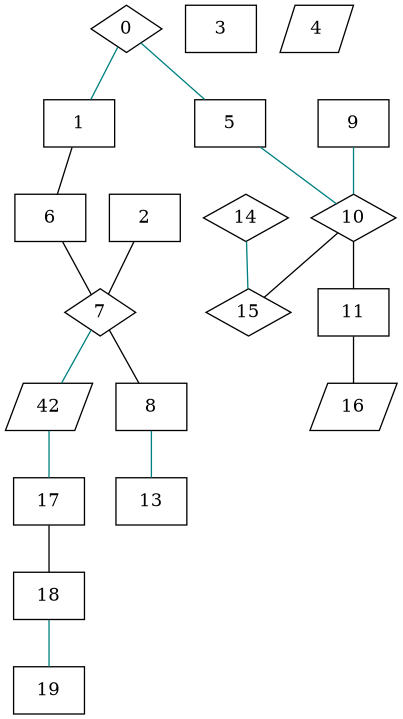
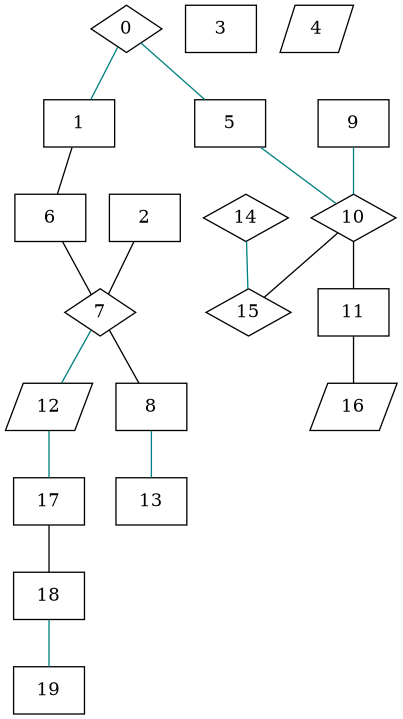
(49, 407) -> (49, 407)
